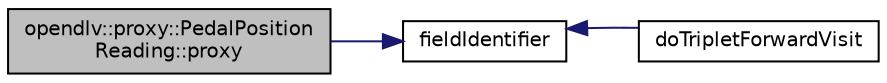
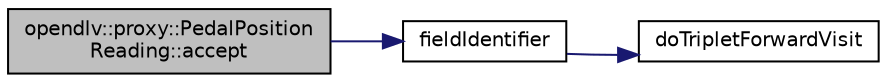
(613, 28) -> (592, 55)
(169, 41) -> (169, 41)
